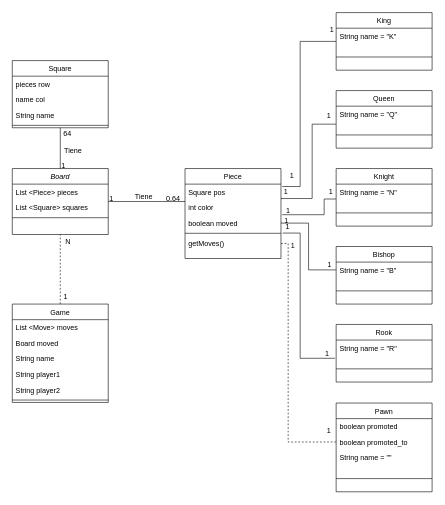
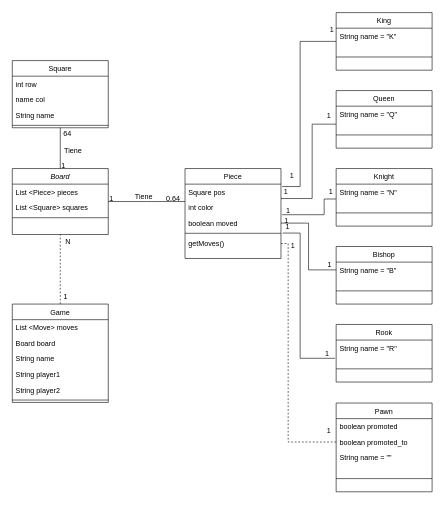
(34, 84) -> (28, 84)
(37, 343) -> (37, 343)
